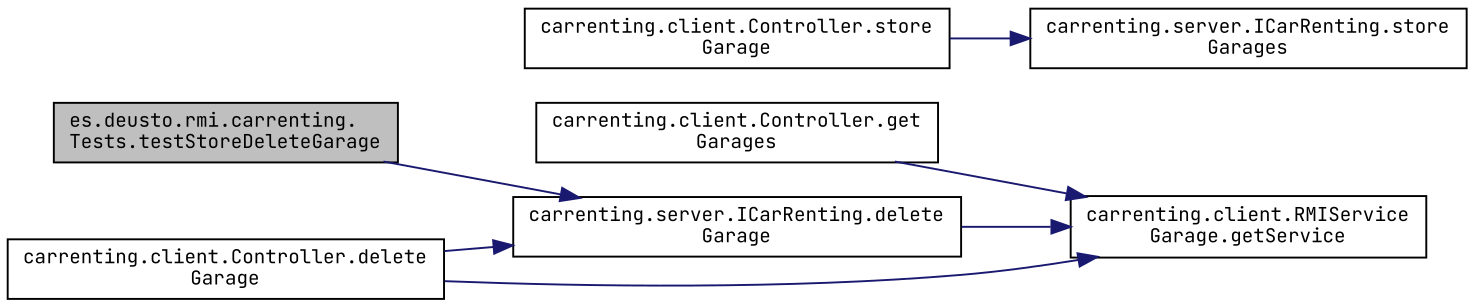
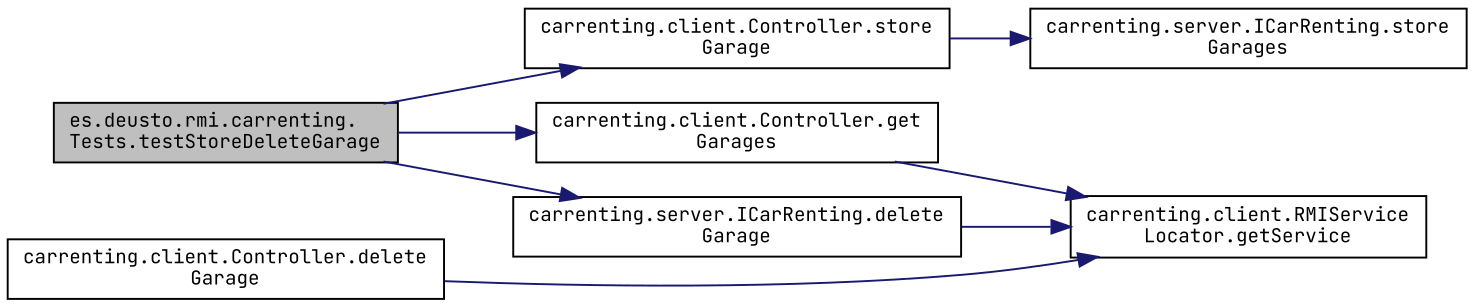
none -> (472, 87)
none -> (457, 133)
(1248, 227) -> (1248, 227)
(469, 249) -> none
